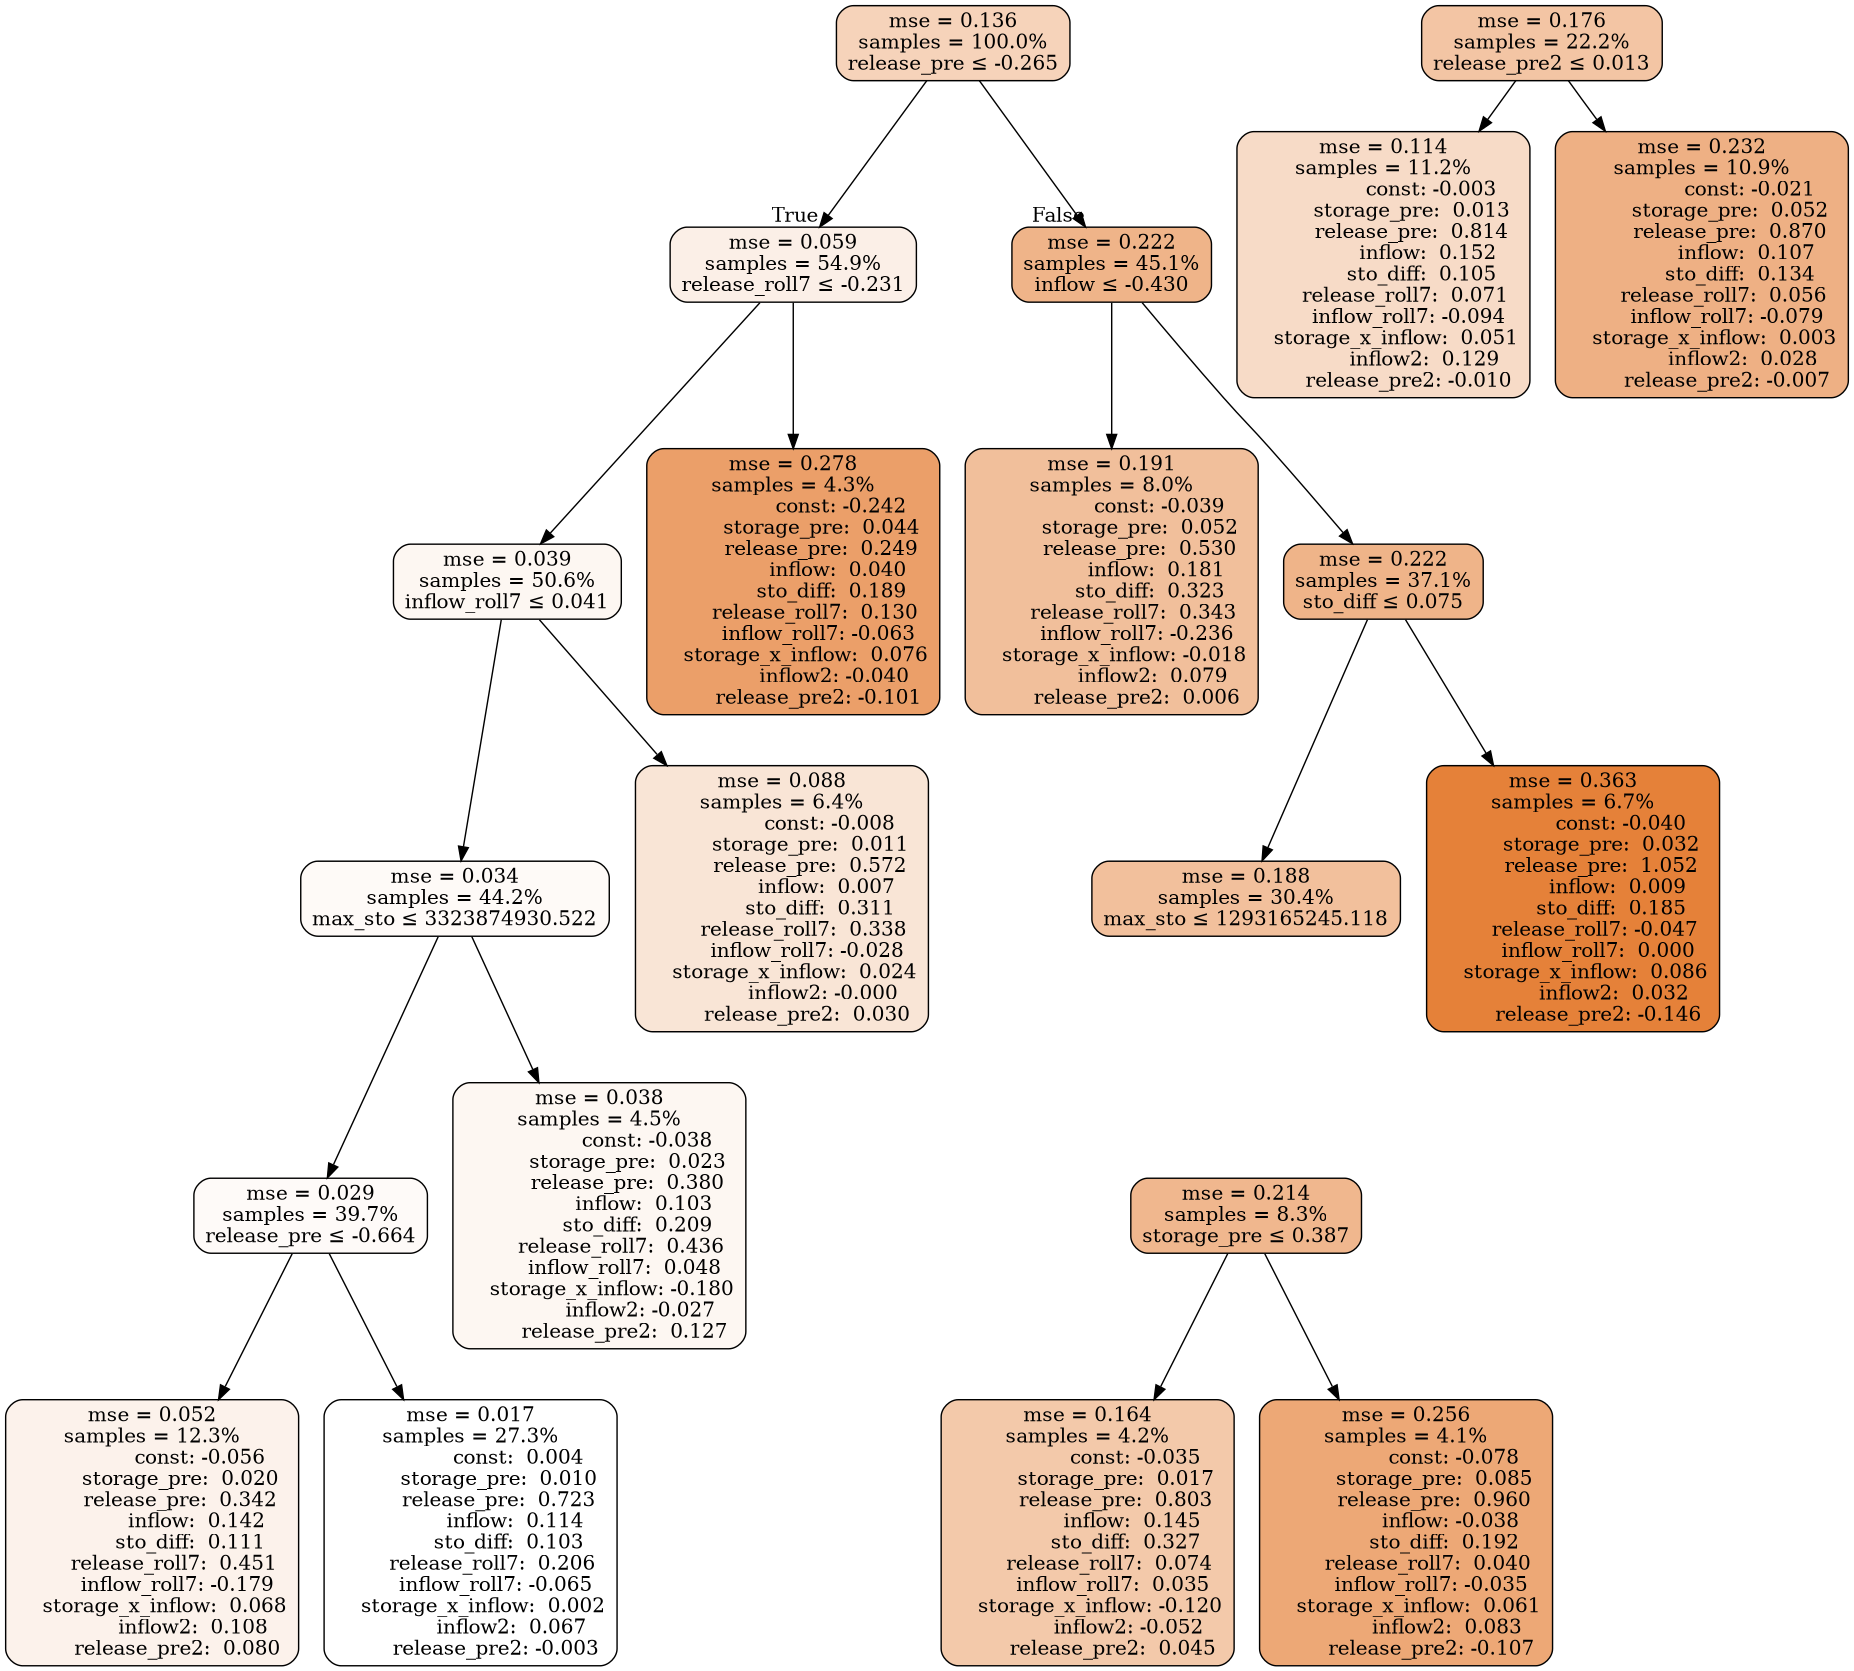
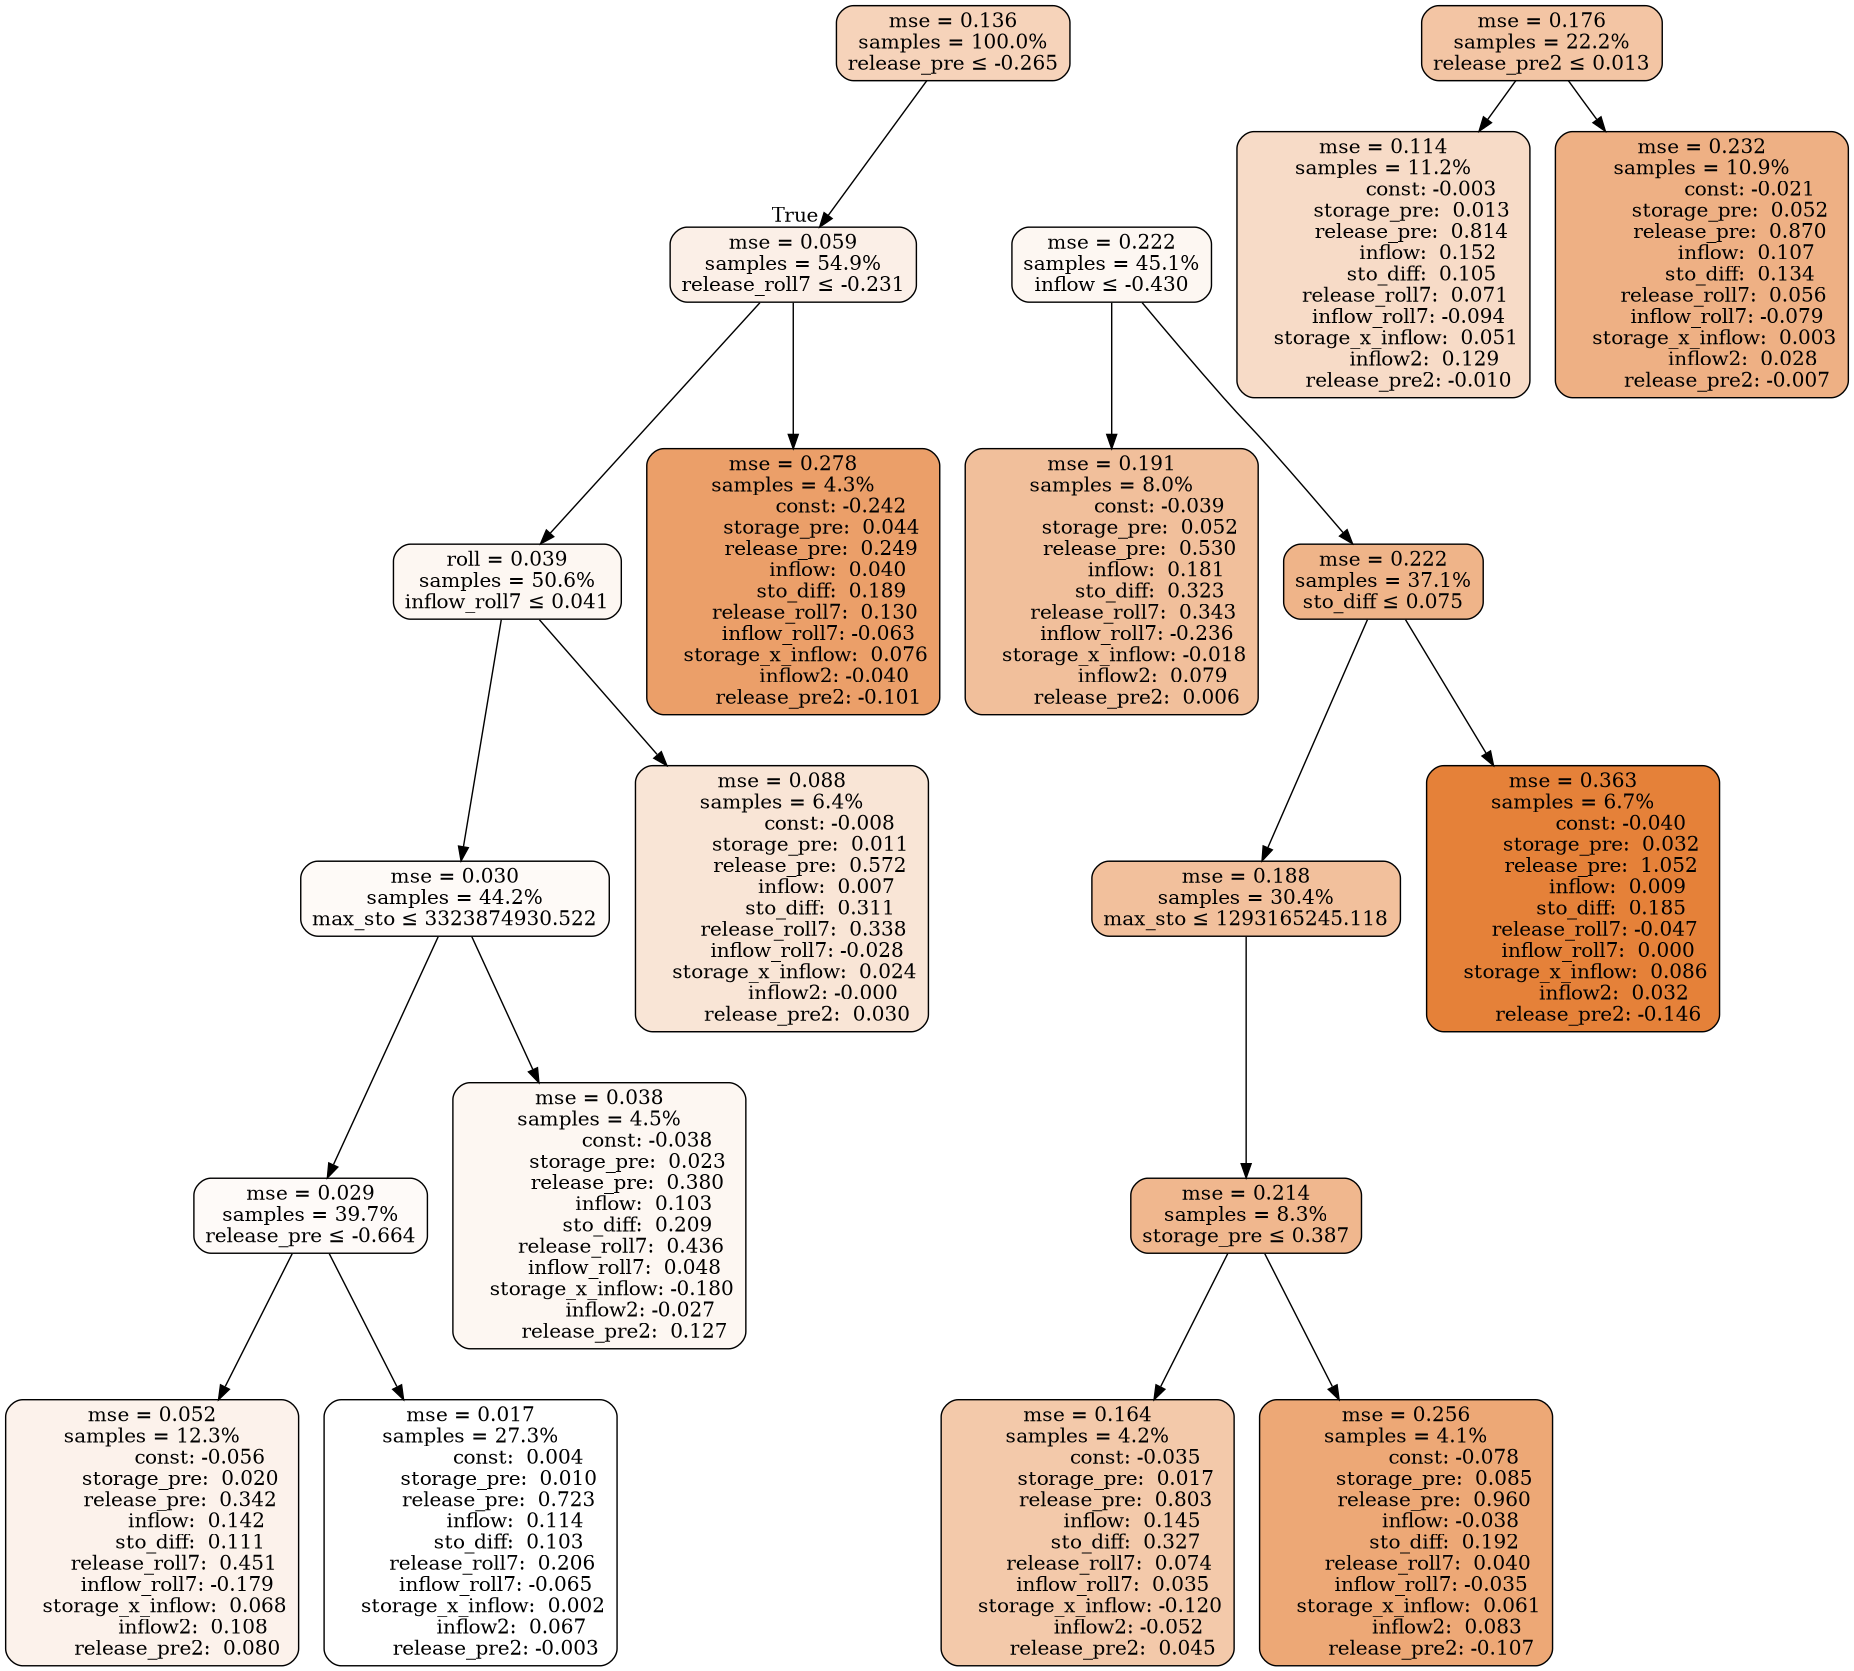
(1028, 148) -> none
(1112, 265) -> (1112, 265)
(507, 582) -> (507, 582)
(455, 899) -> (455, 899)
none -> (1246, 1050)
